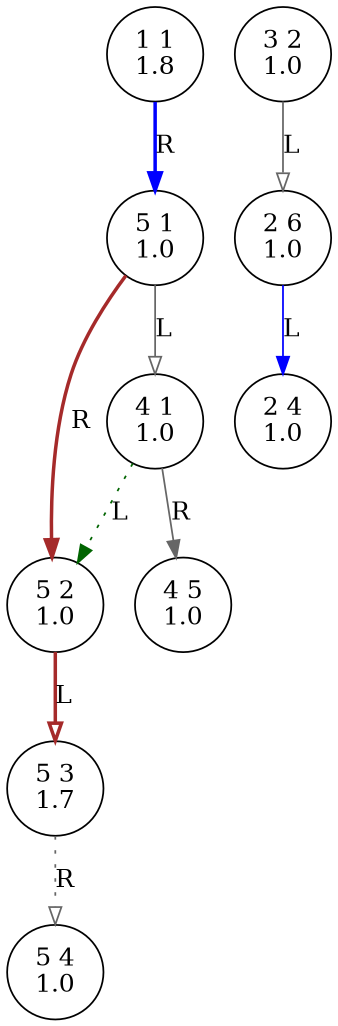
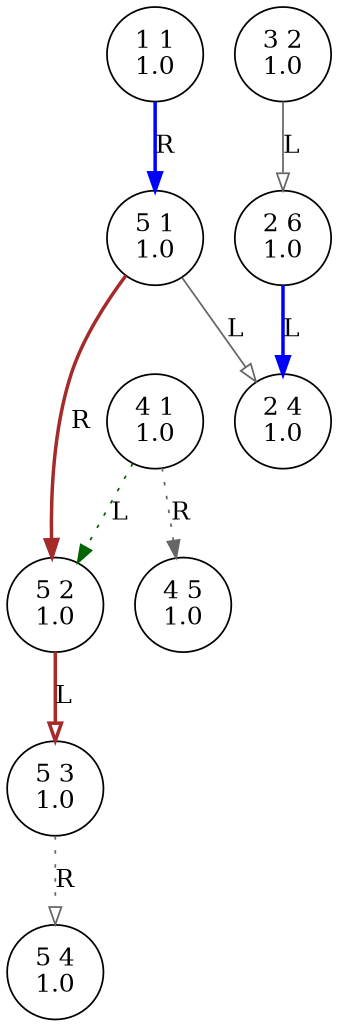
(155, 54) -> (155, 54)
(155, 321) -> (214, 323)
(283, 321) -> (283, 321)
(168, 504) -> (168, 504)
(55, 789) -> (55, 789)
